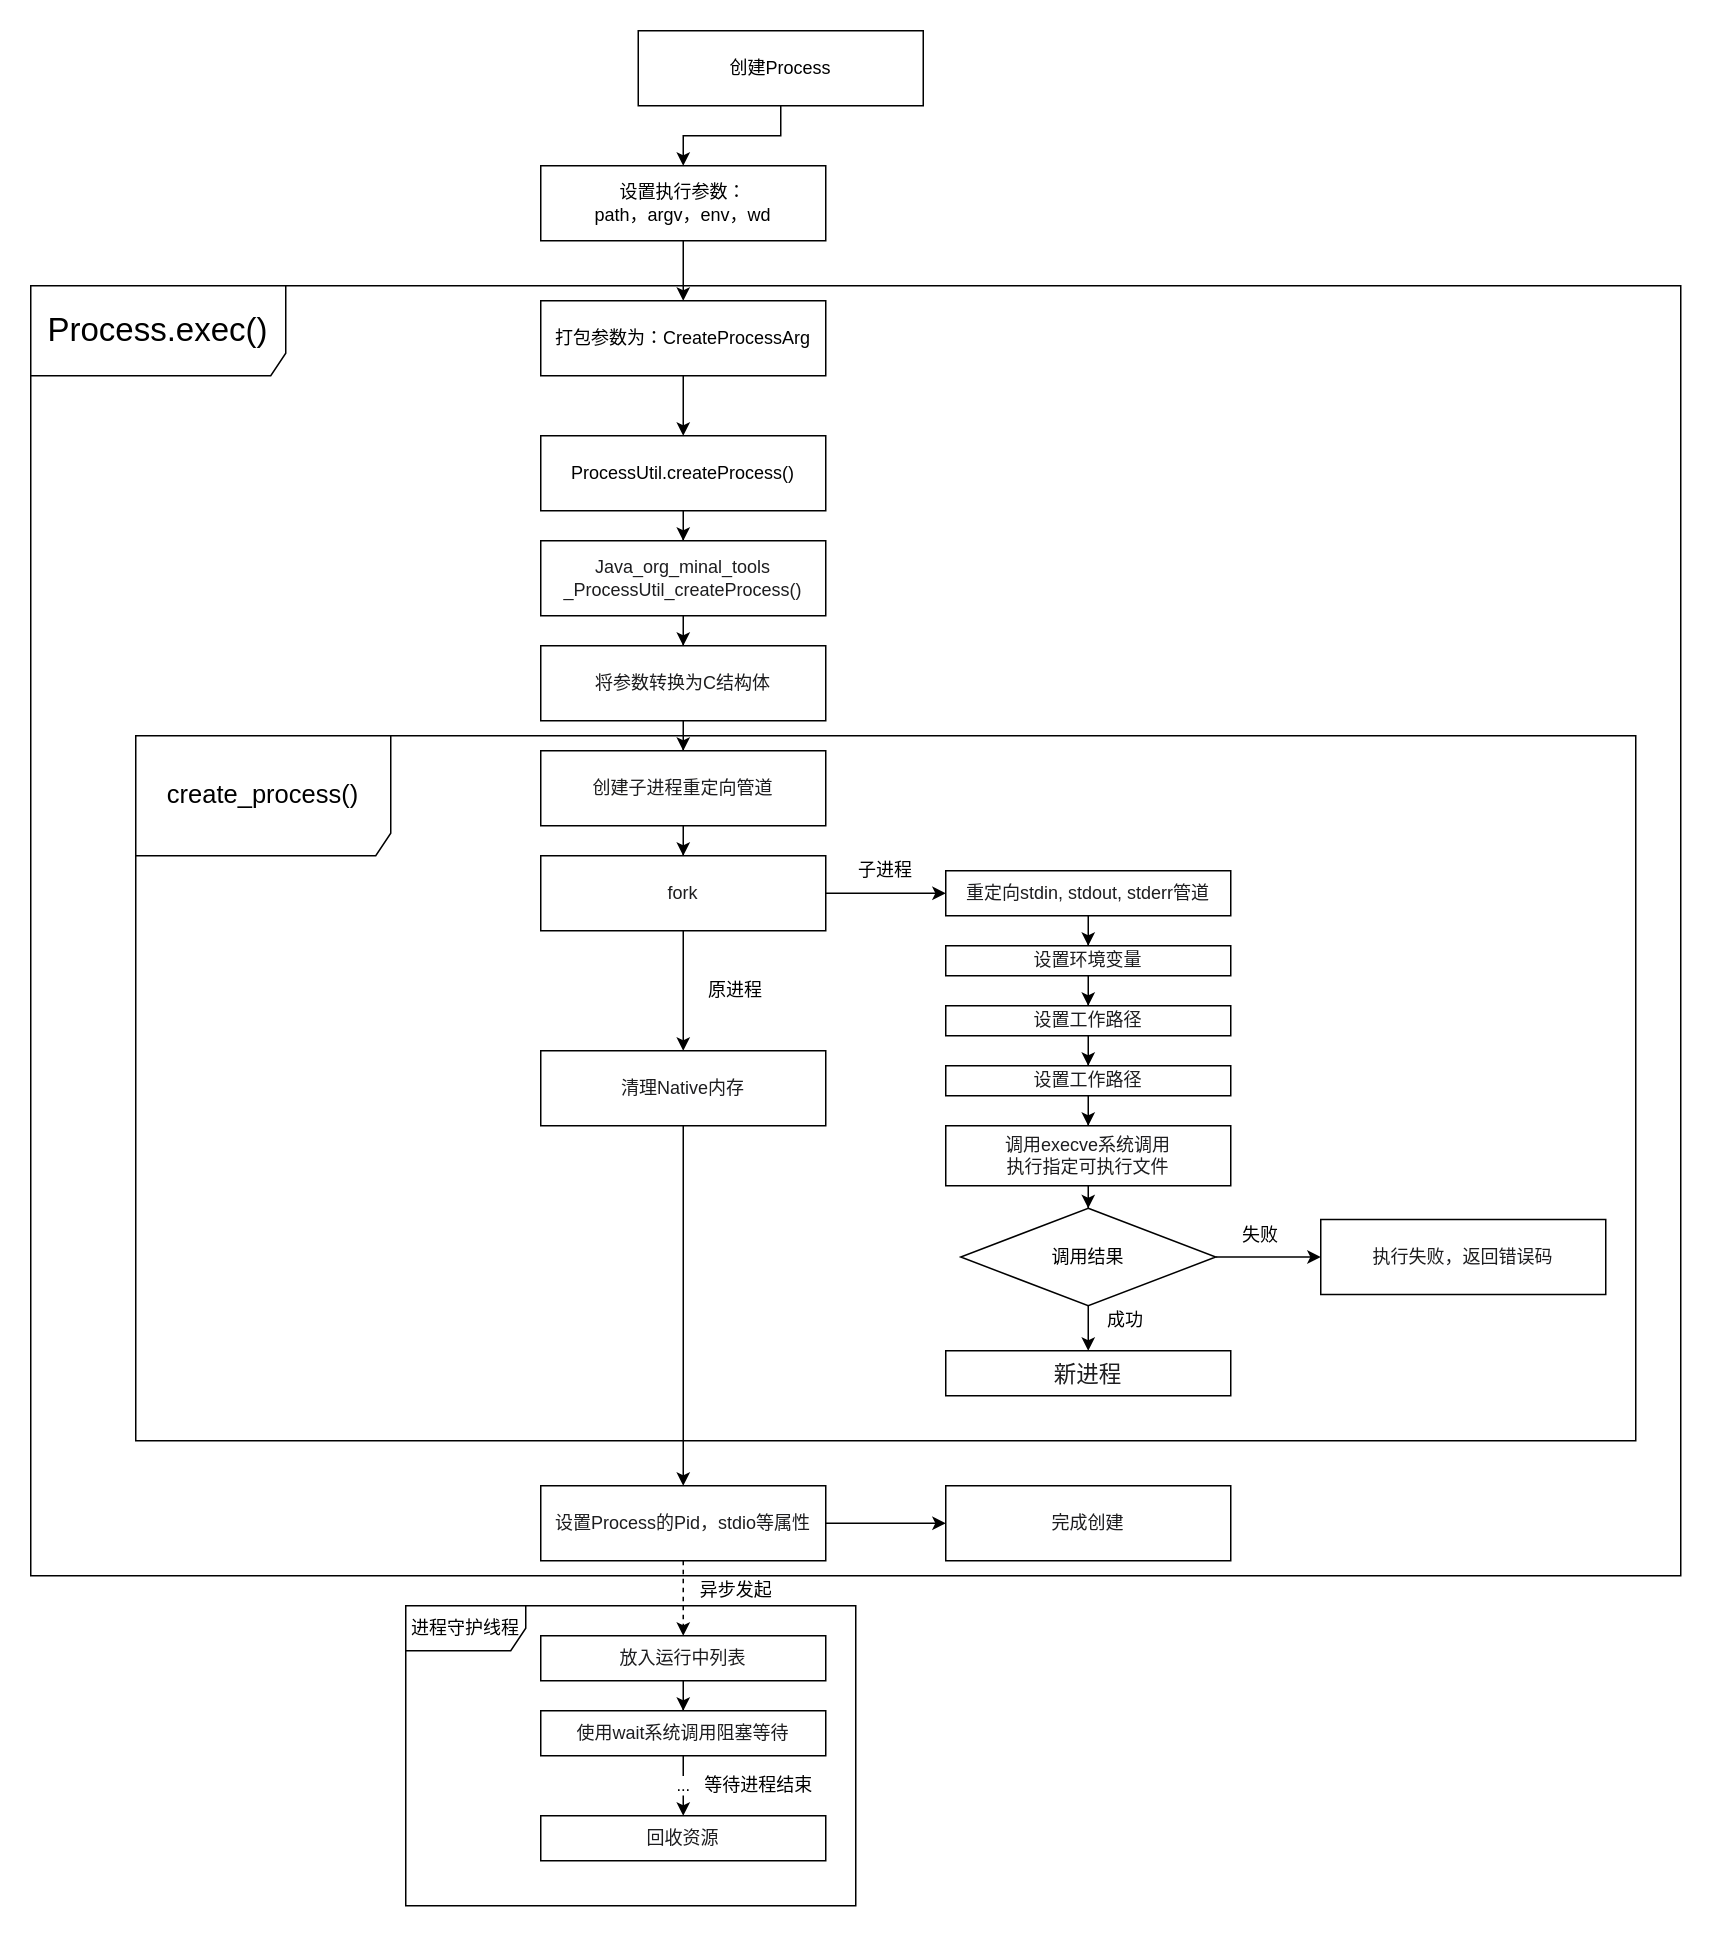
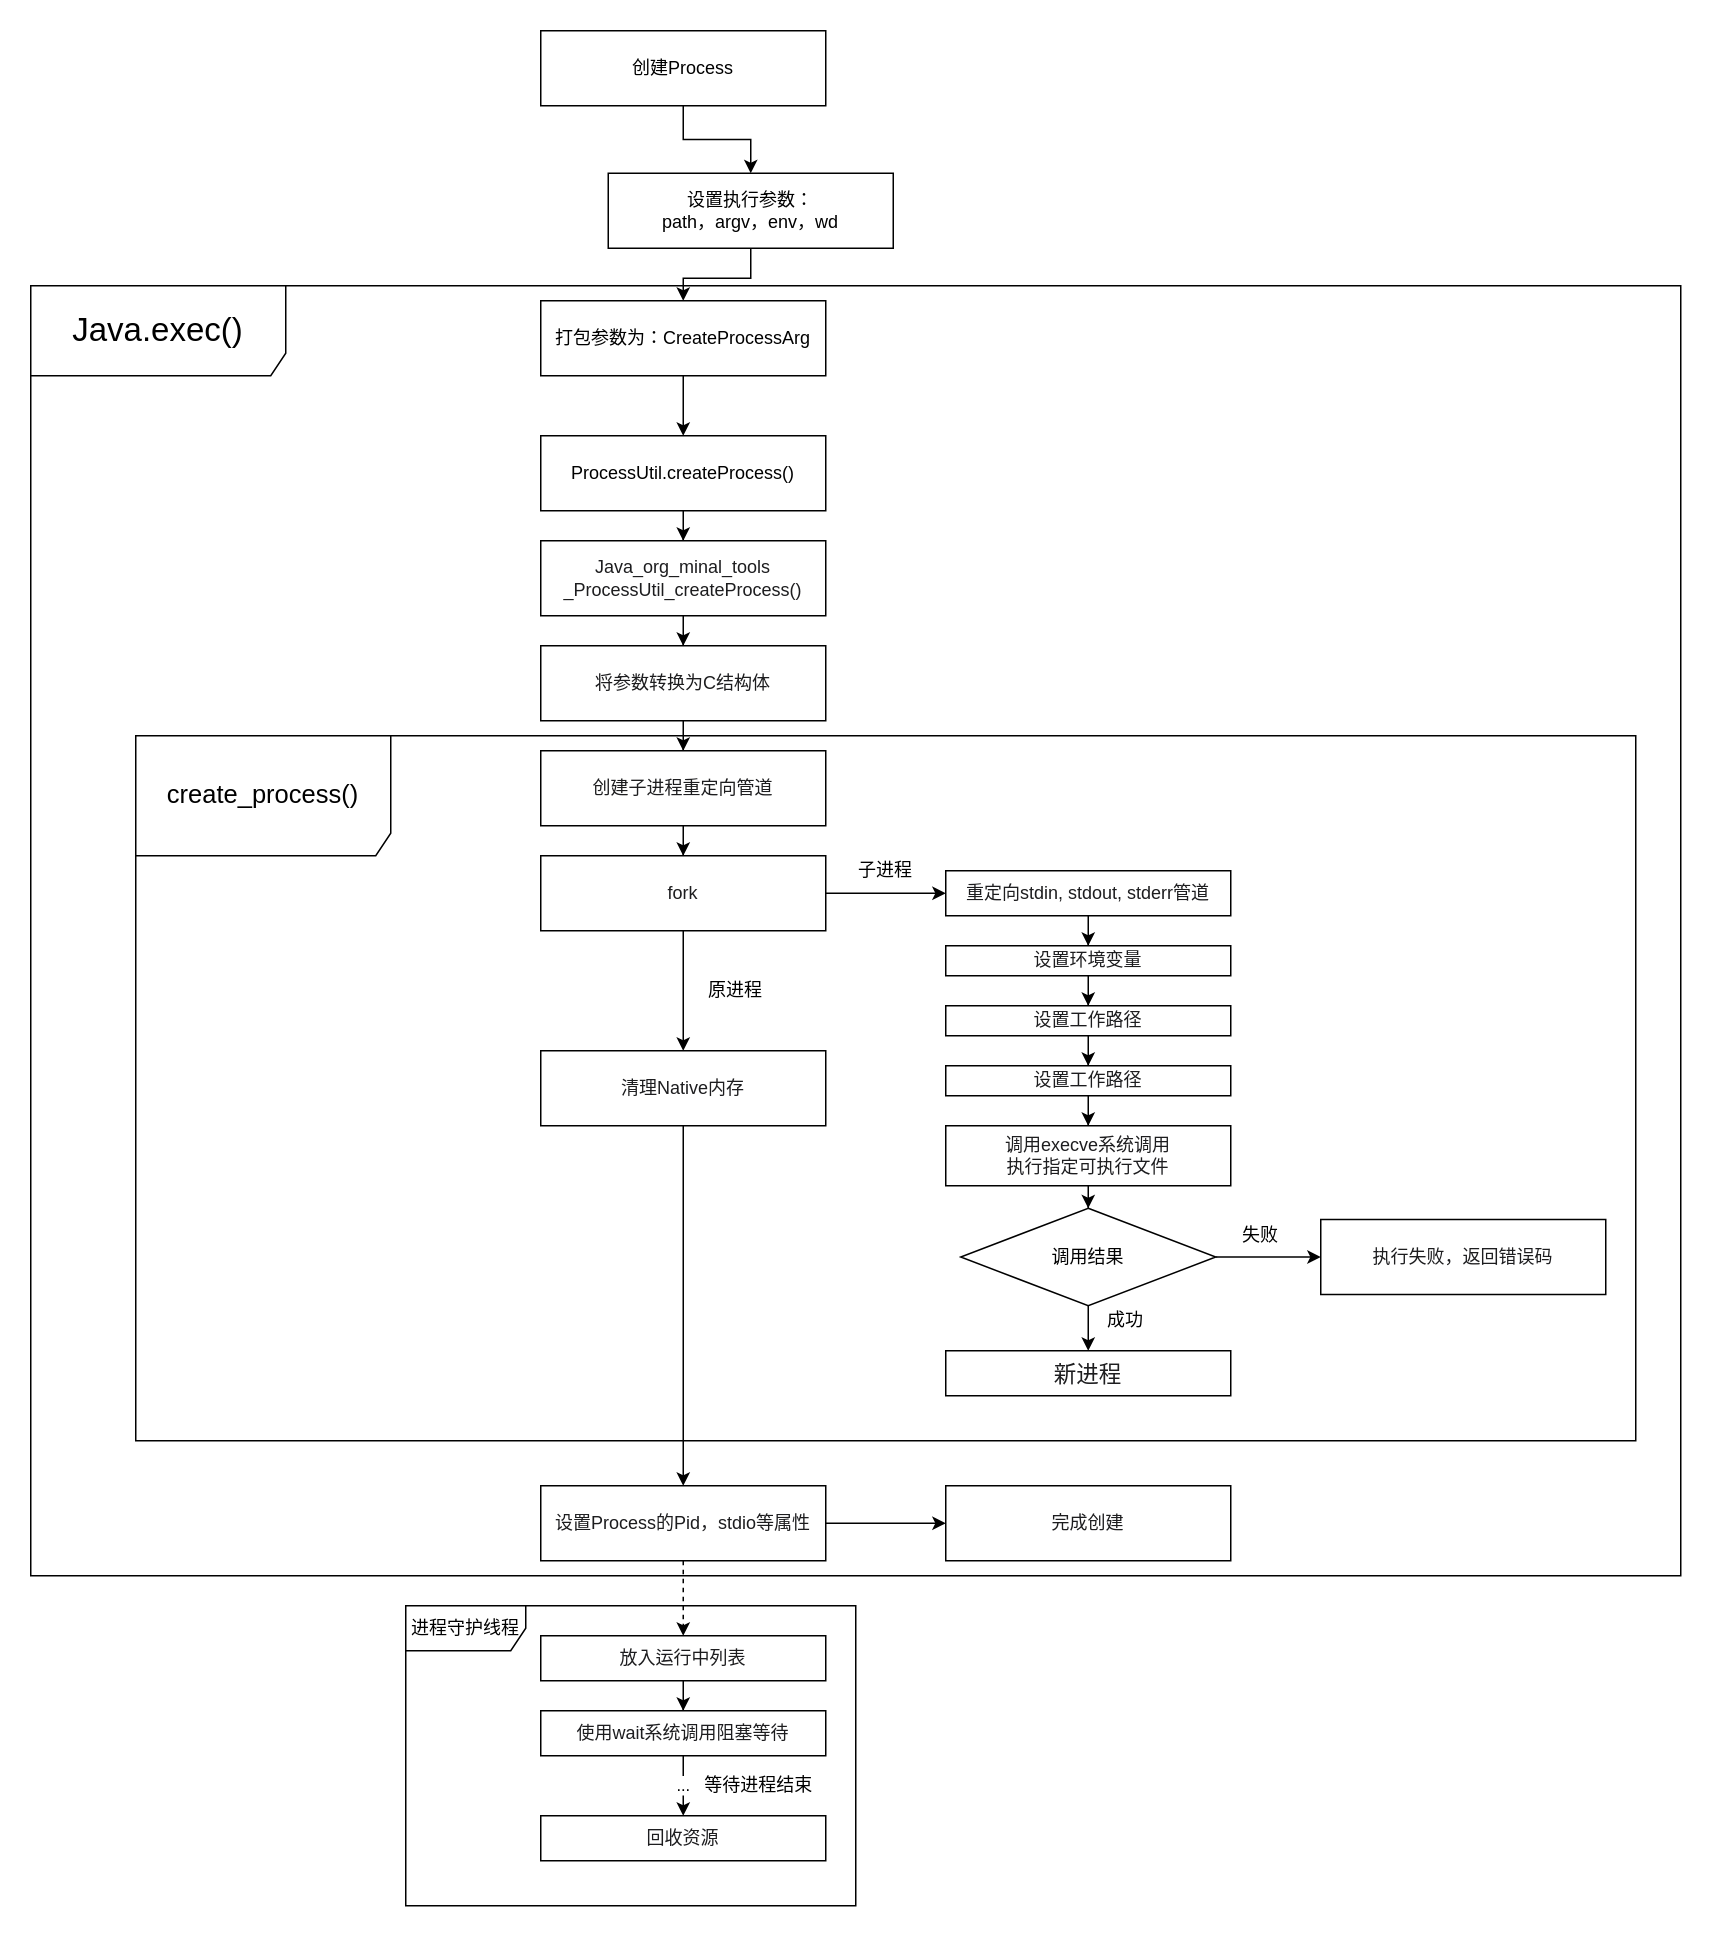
(781, 68) -> (683, 68)
(683, 203) -> (751, 211)
(158, 331) -> (158, 331)
(736, 1591) -> none
